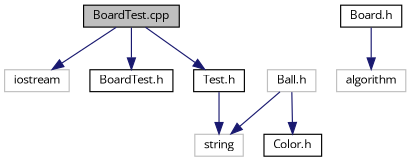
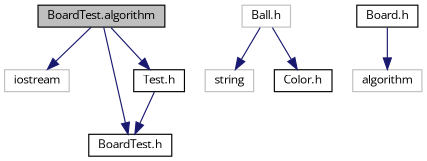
(131, 16) -> (101, 16)
(219, 107) -> (147, 108)
